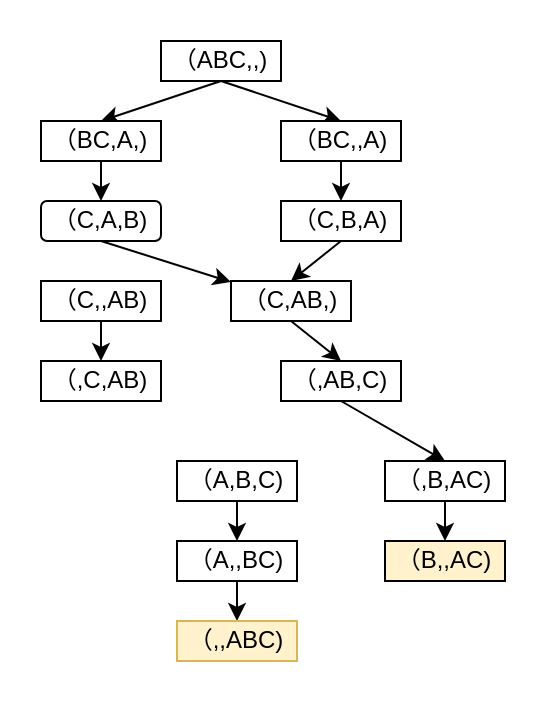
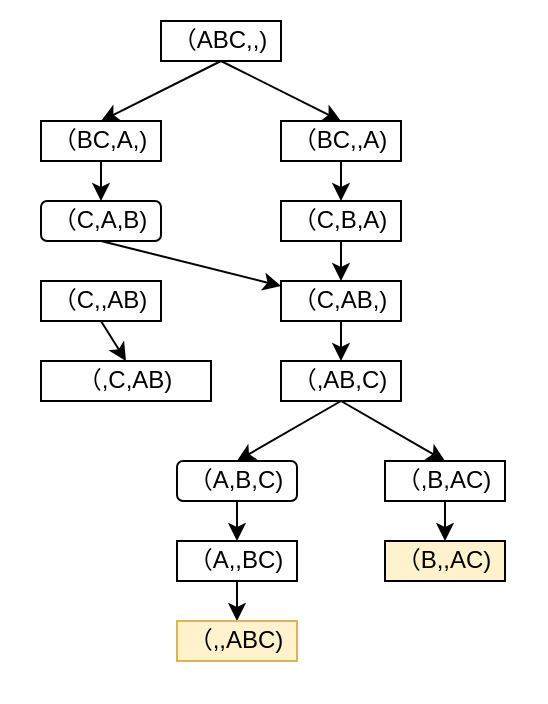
(221, 61) -> (221, 41)
(291, 301) -> (341, 301)
(101, 381) -> (126, 381)
none -> (294, 428)
(237, 481) -> (237, 481)
